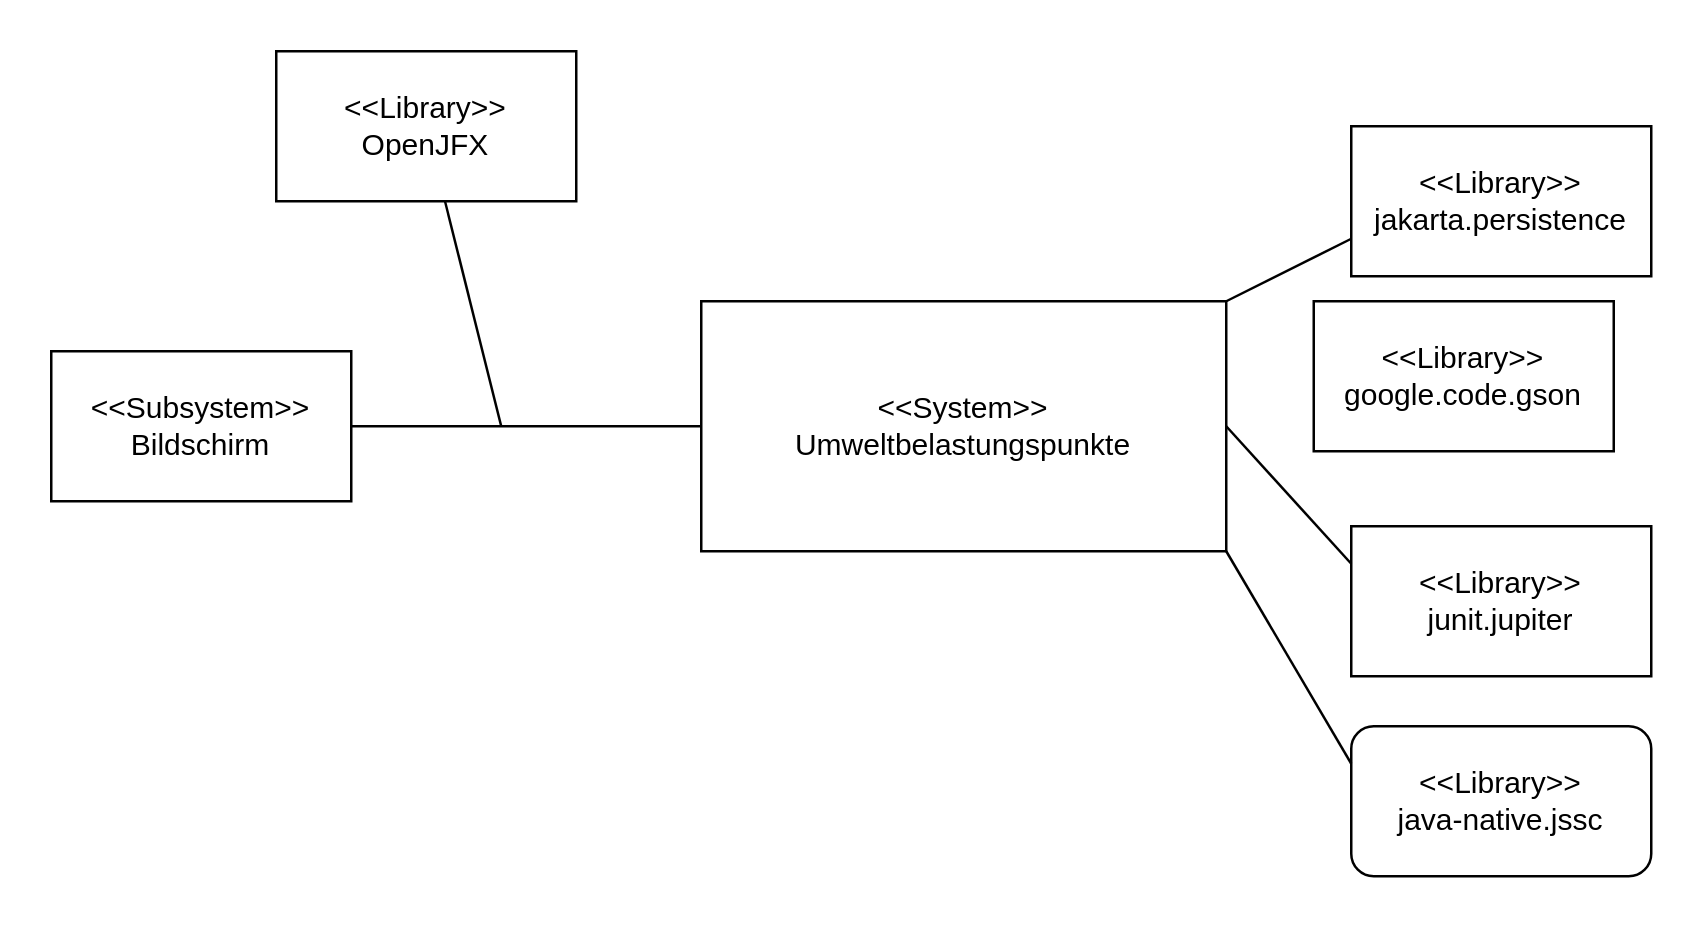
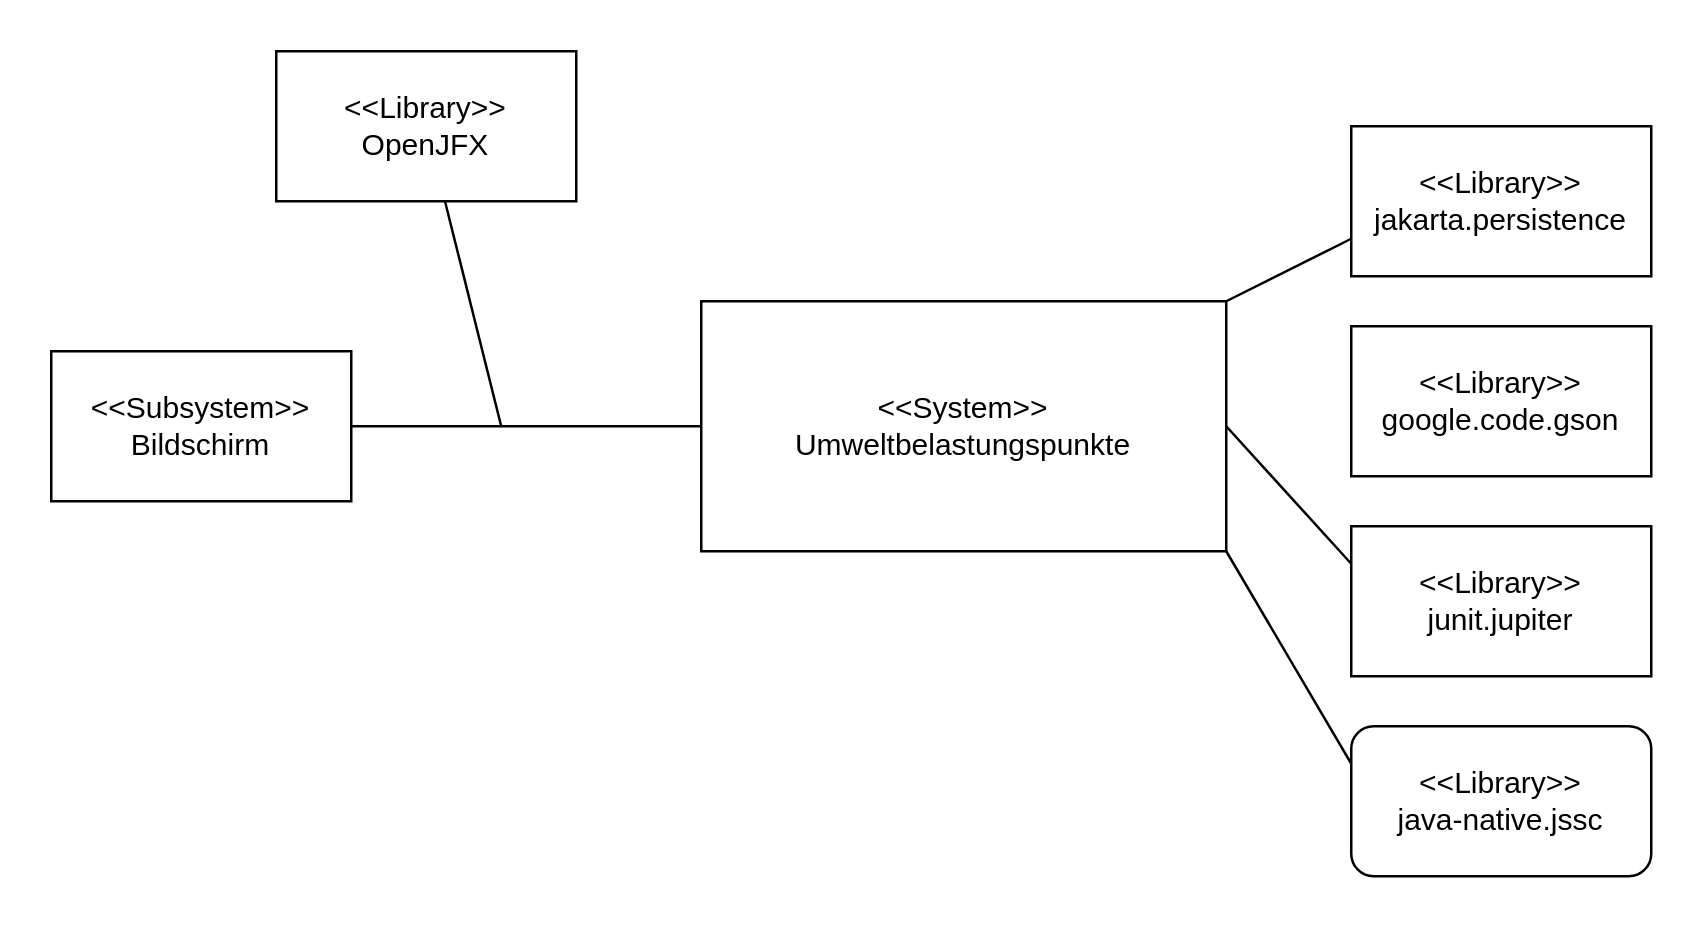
(1464, 376) -> (1501, 401)
